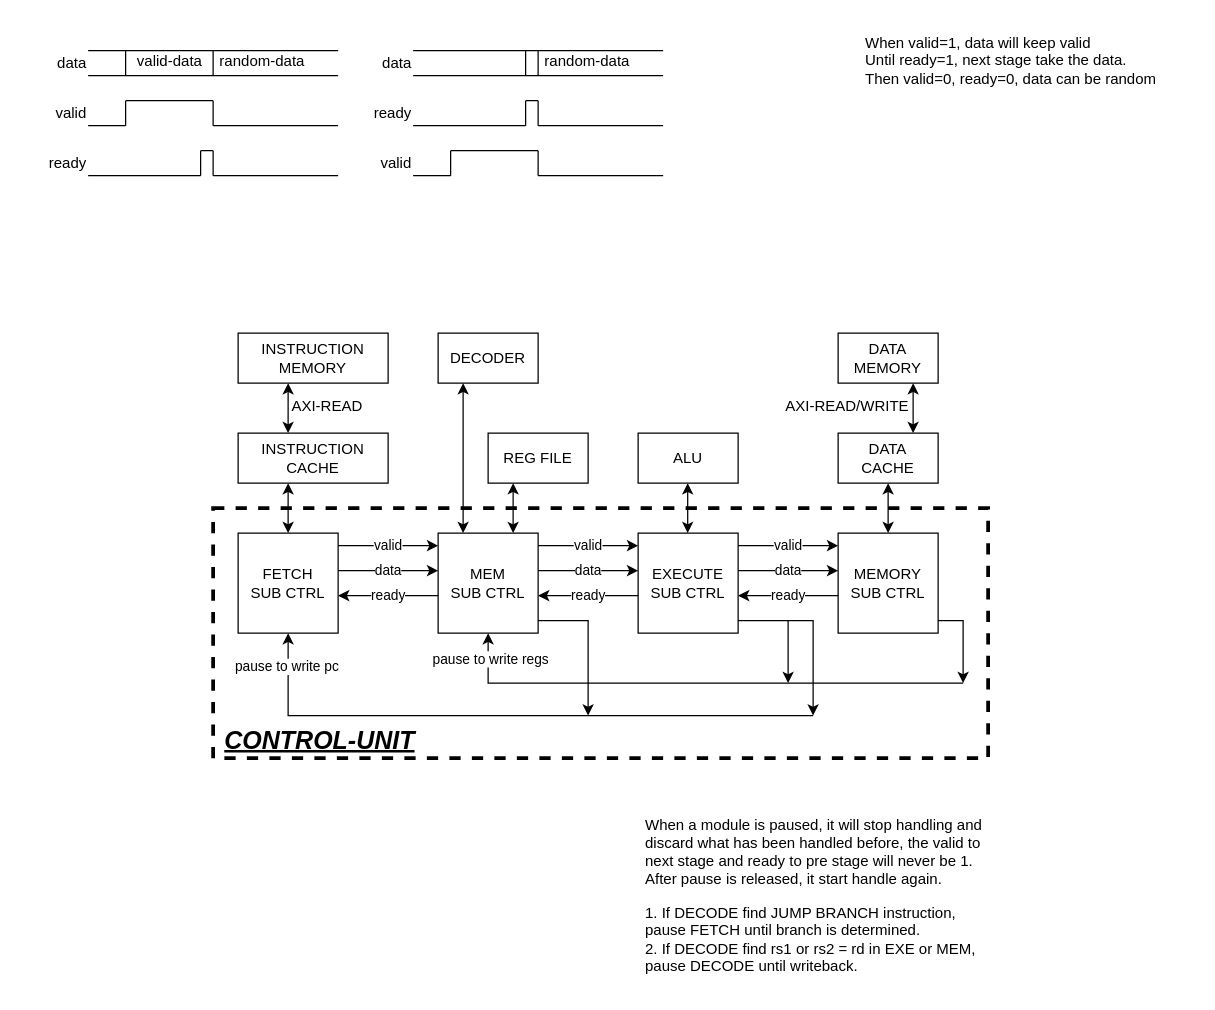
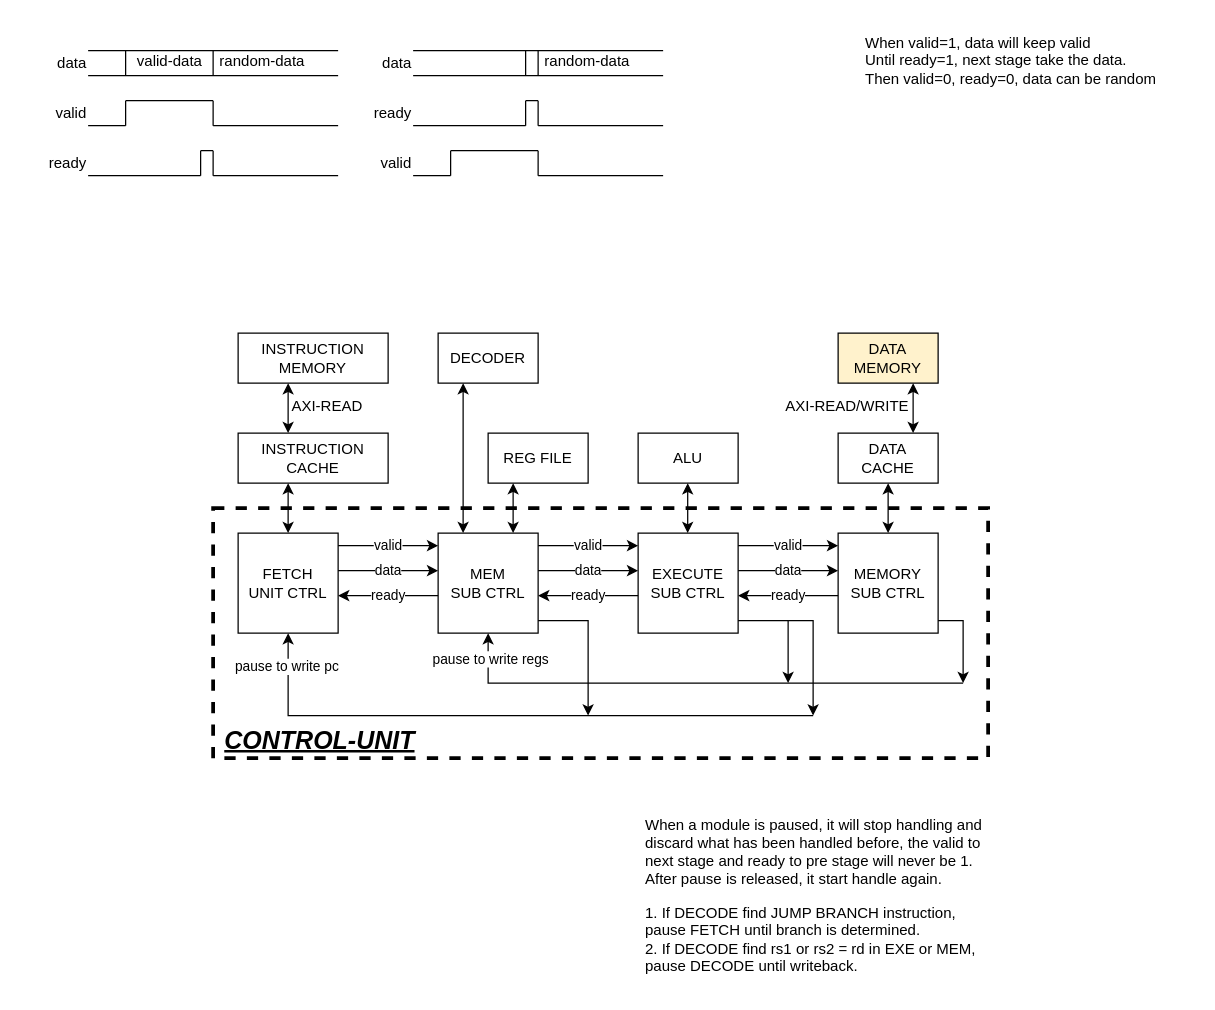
(888, 358) -> (888, 358)
(288, 583) -> (288, 583)
